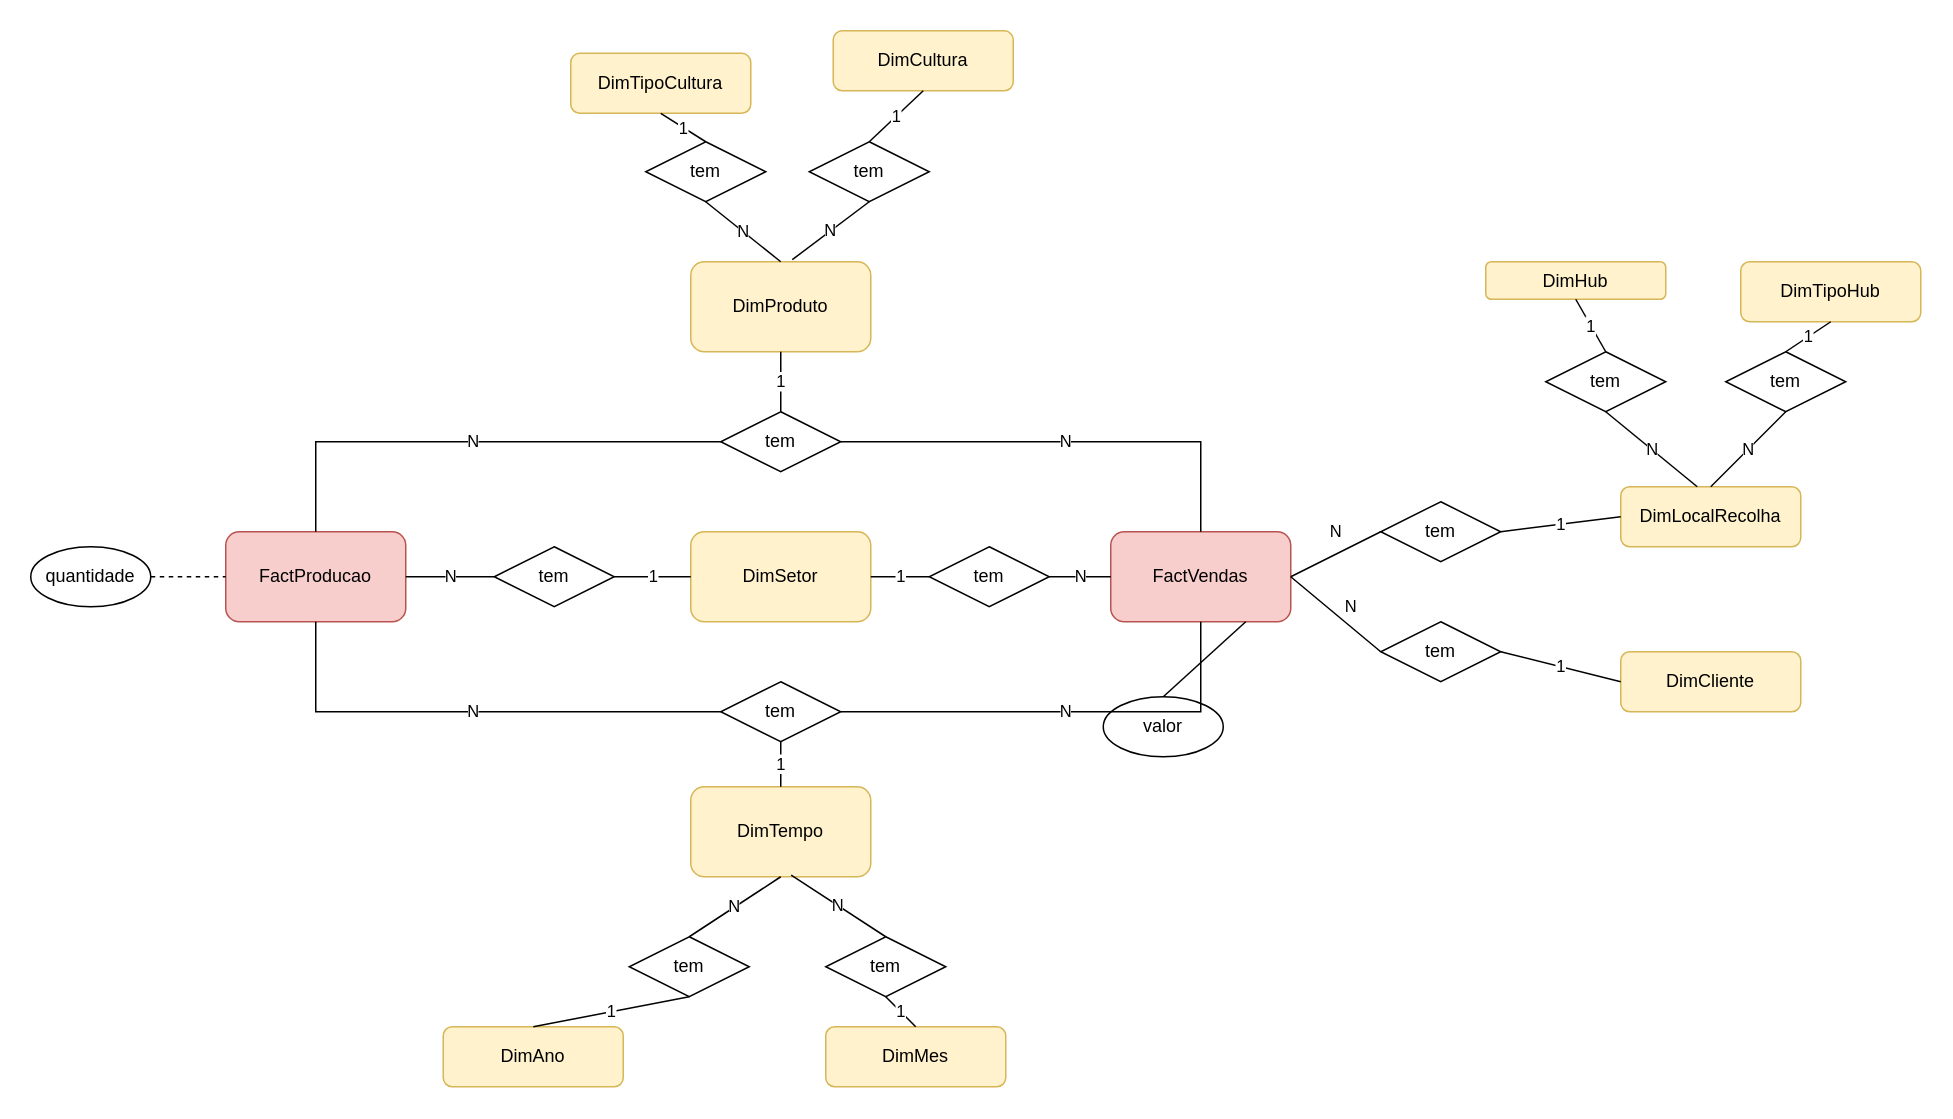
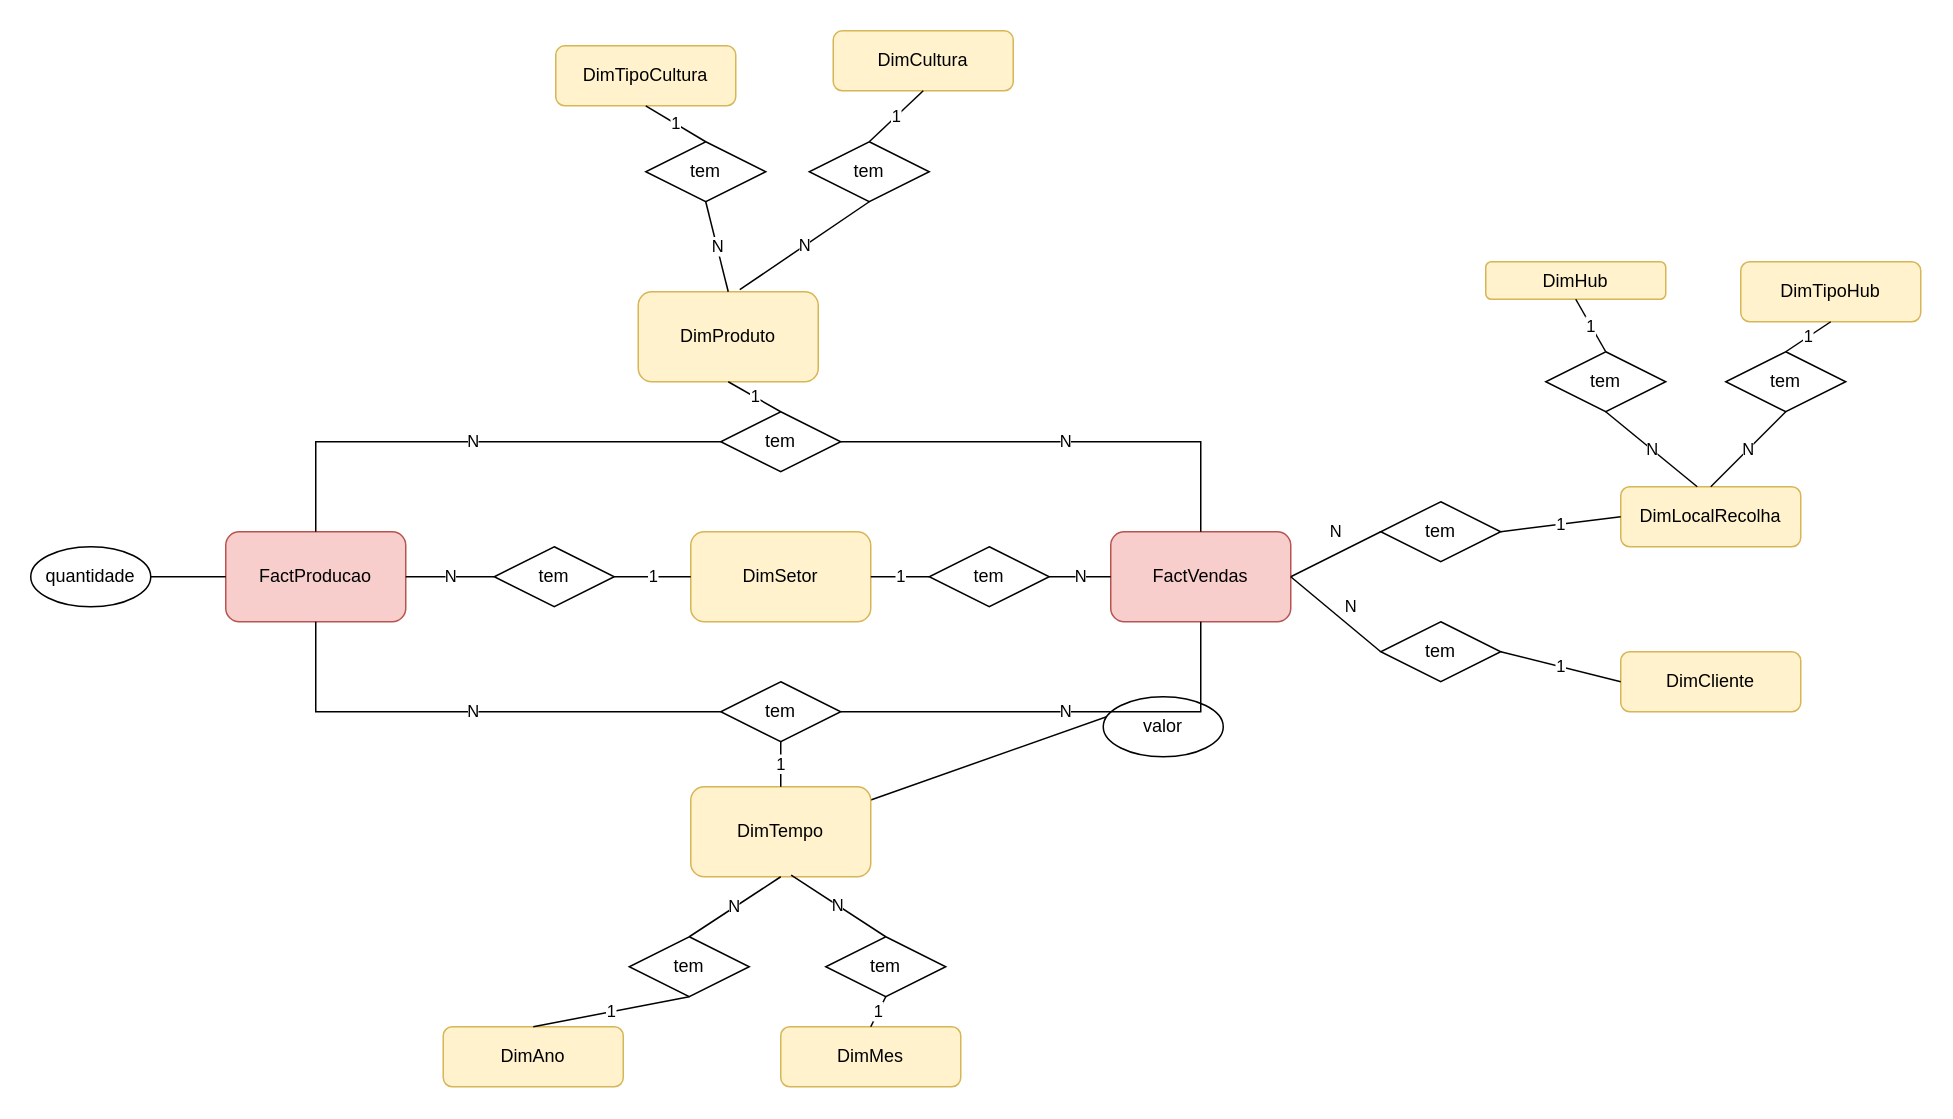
(661, 83) -> (646, 76)
(781, 307) -> (728, 337)
(188, 577) -> (188, 577)
(1204, 660) -> (989, 758)
(916, 1057) -> (871, 1057)
